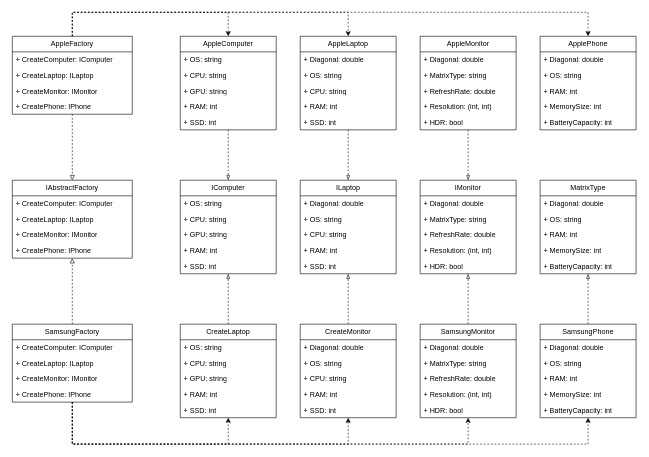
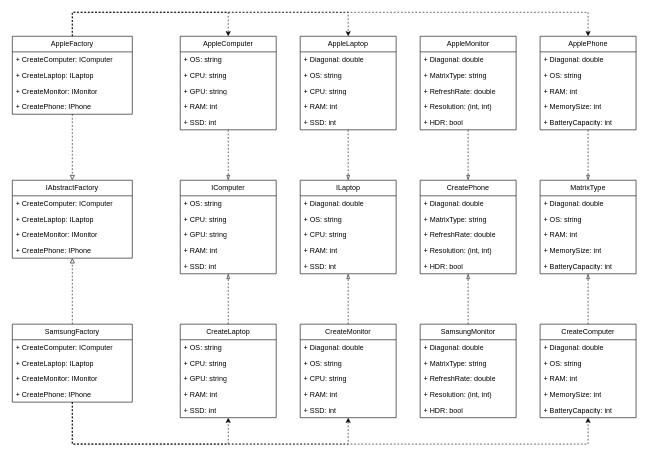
none -> (588, 152)
(468, 188) -> (468, 188)
(588, 332) -> (588, 332)
(468, 423) -> none
